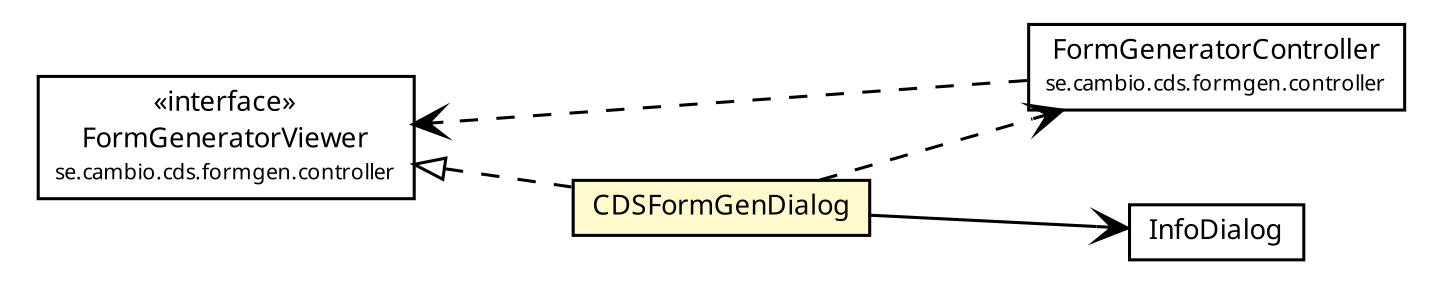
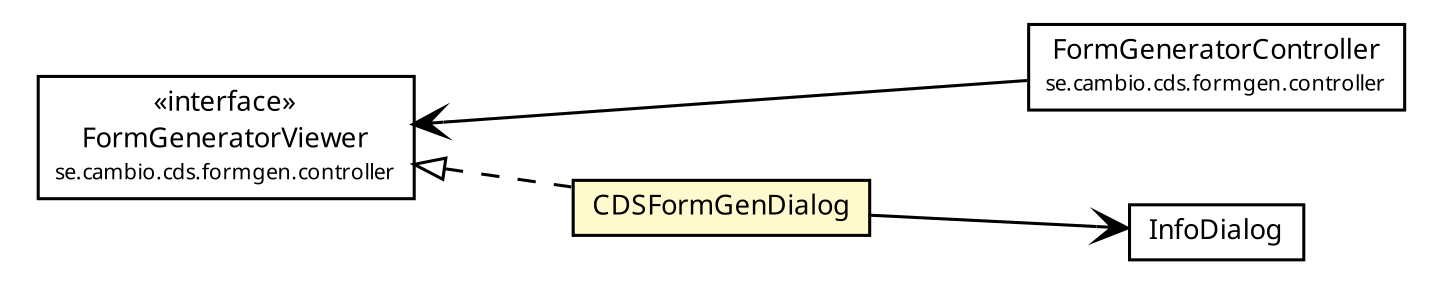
(735, 101) -> (735, 101)
(926, 150) -> none
